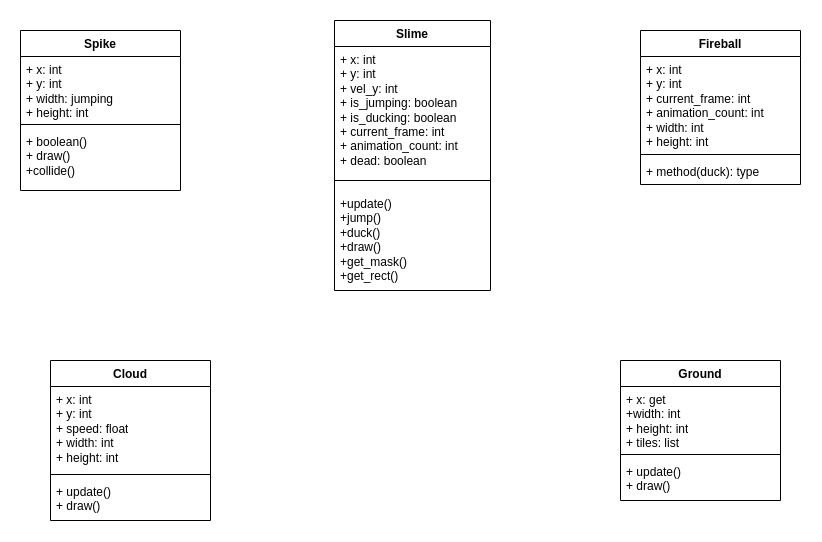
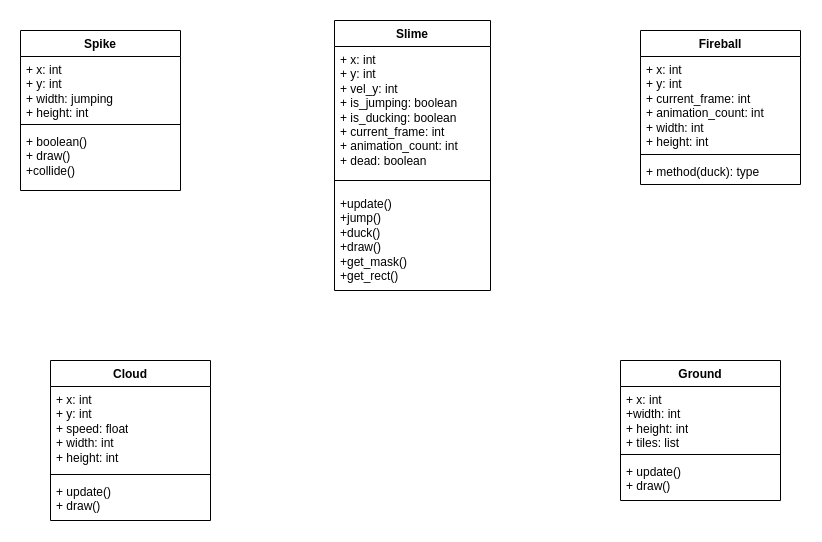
(662, 422) -> (662, 422)
